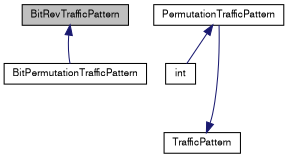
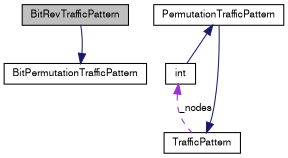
(68, 50) -> (82, 39)
none -> (180, 115)
